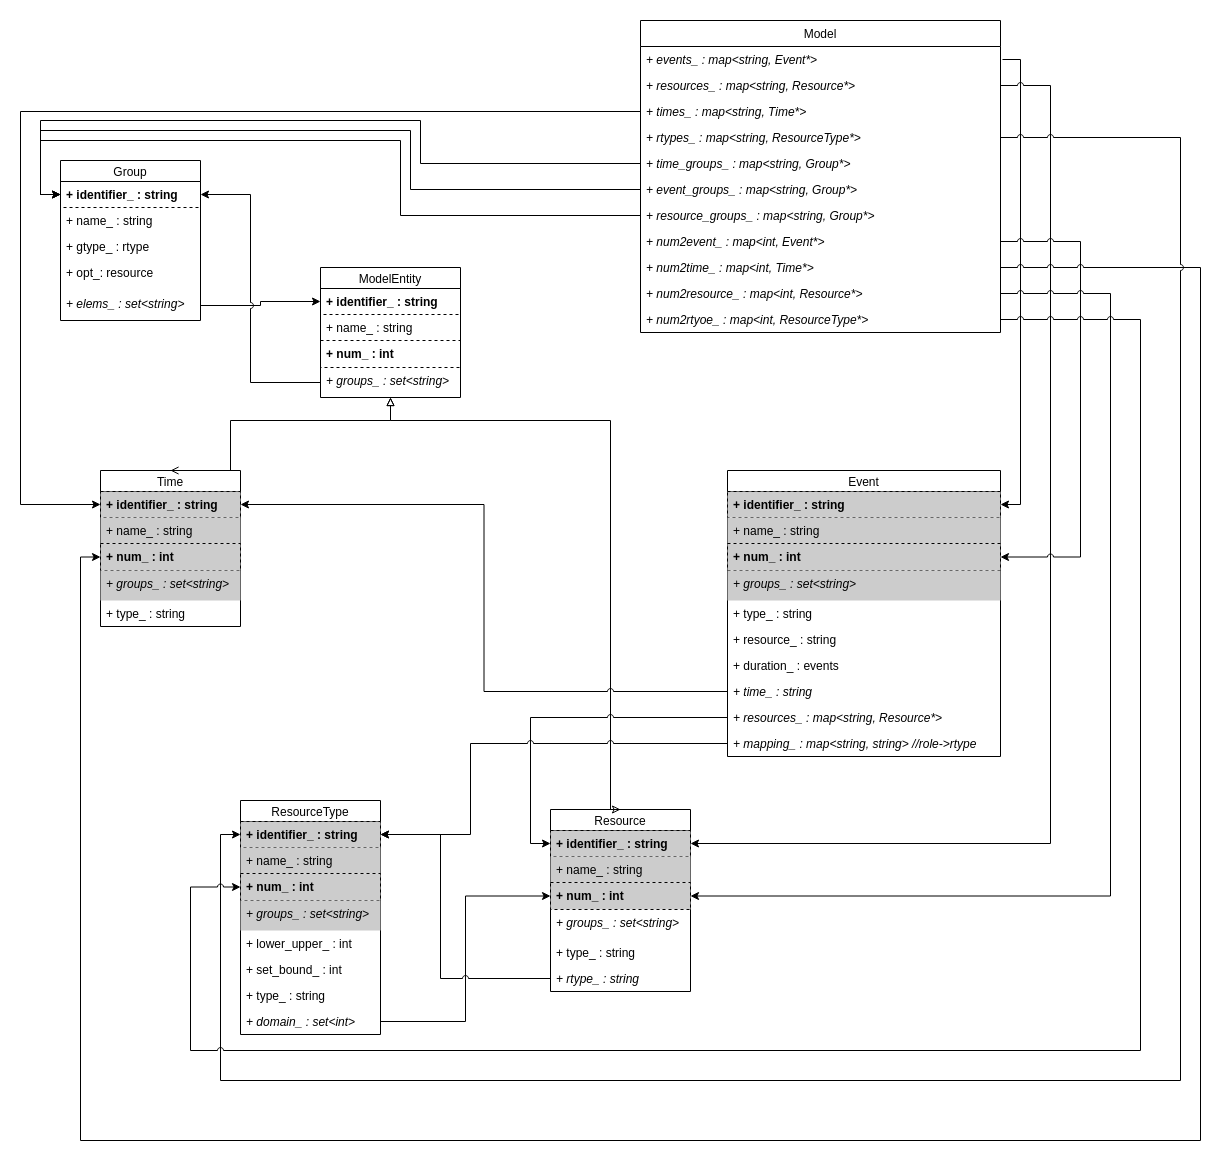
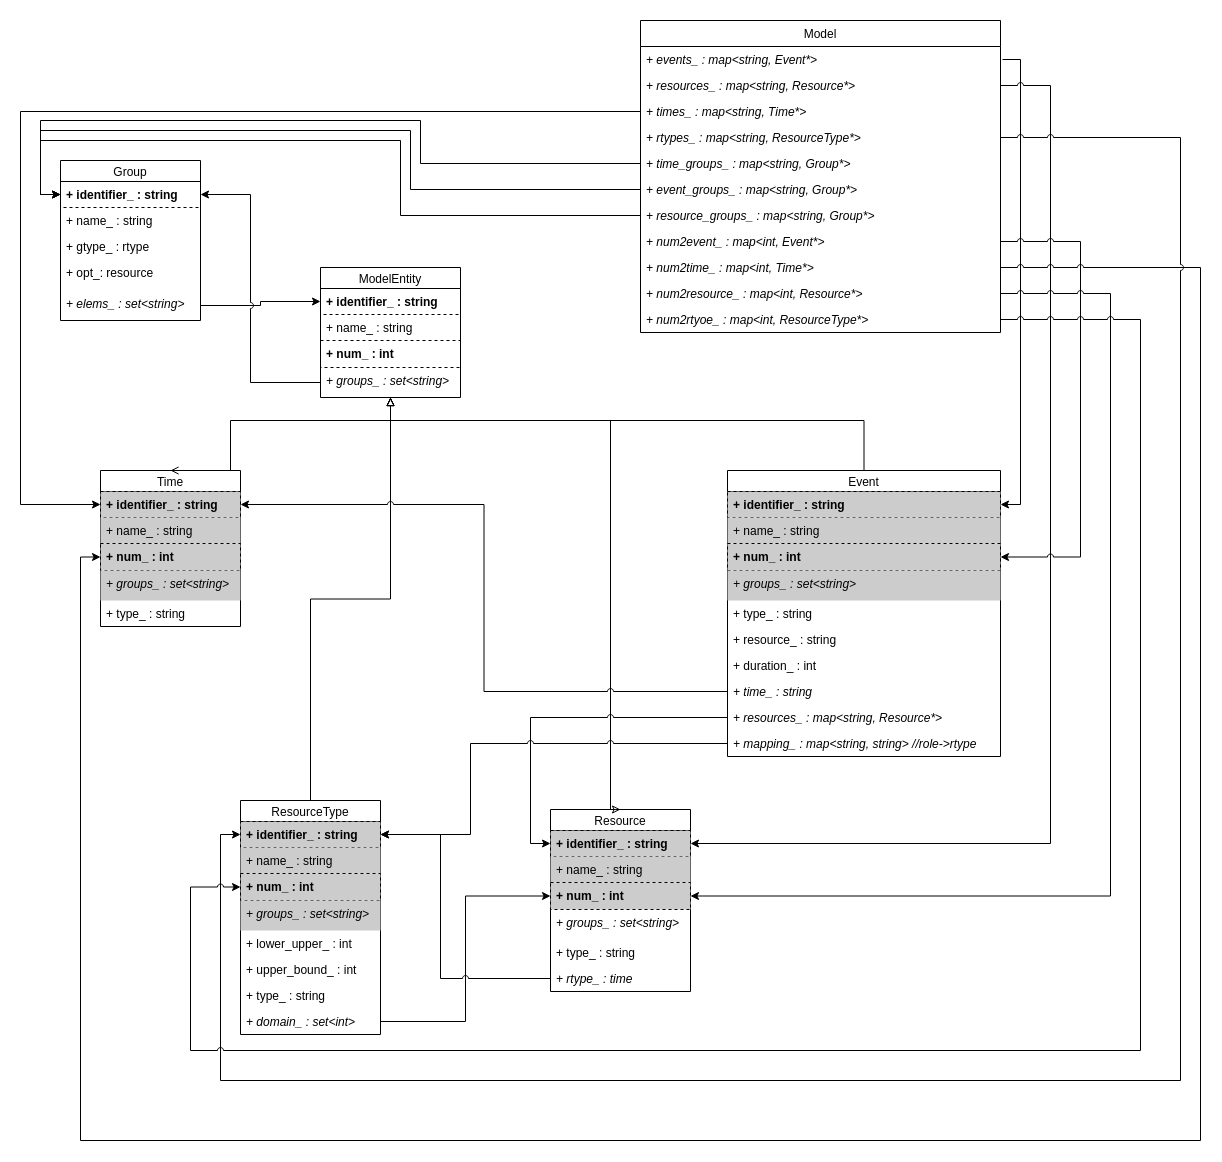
none -> (762, 421)
none -> (340, 599)
(792, 666) -> (781, 666)
(299, 970) -> (305, 970)
(605, 979) -> (599, 979)
